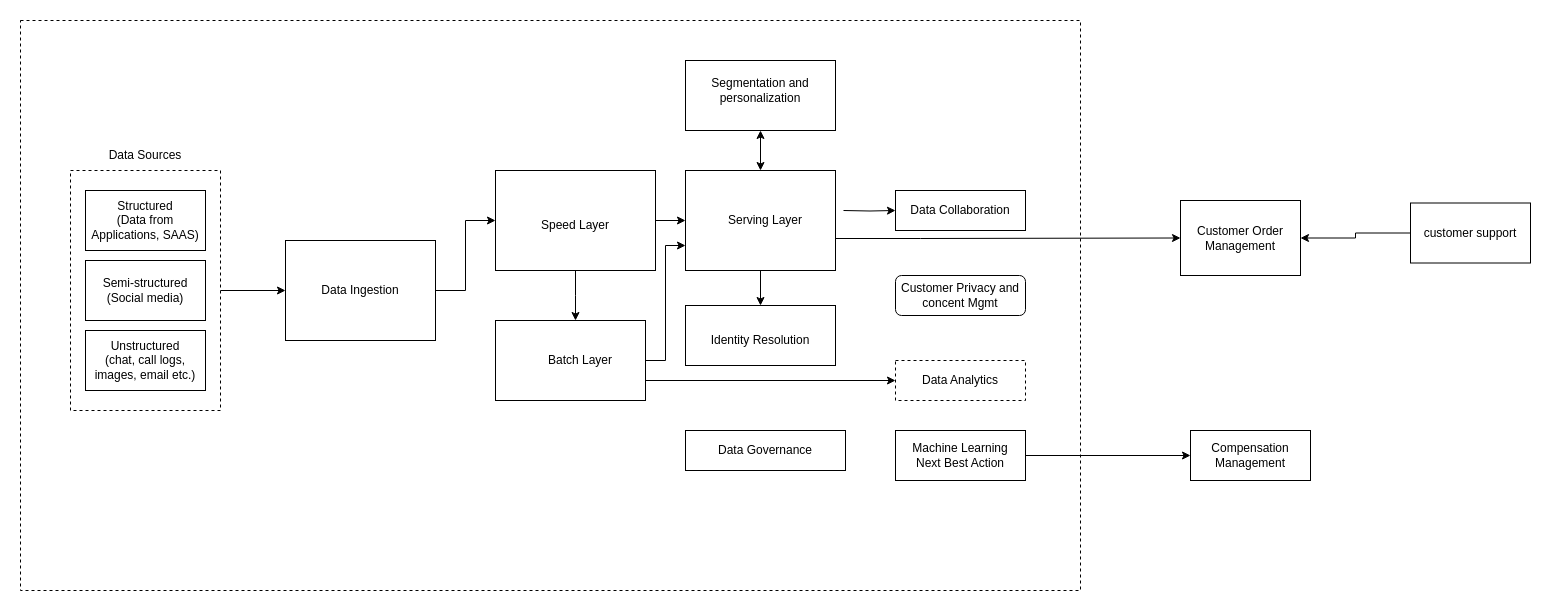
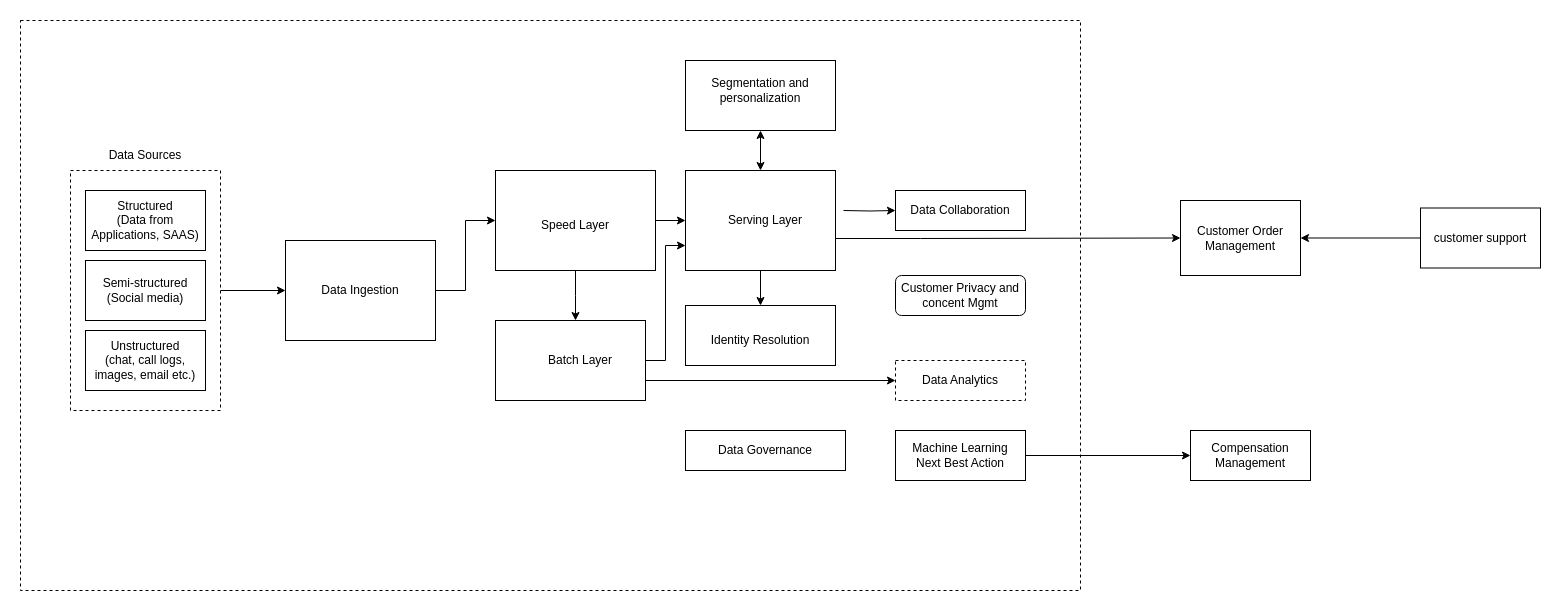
(1471, 233) -> (1481, 238)
